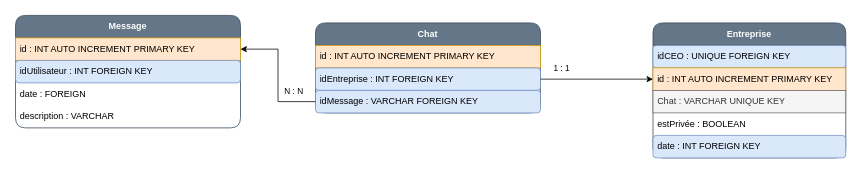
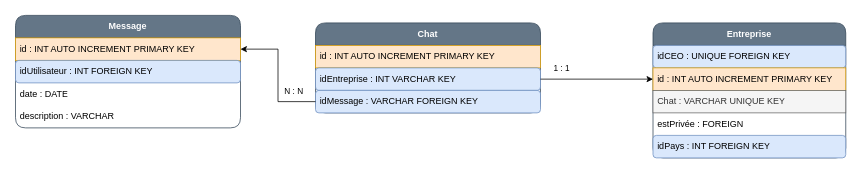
(387, 79) -> (387, 79)
(52, 94) -> (44, 94)
(701, 124) -> (701, 124)
(707, 147) -> (711, 147)
